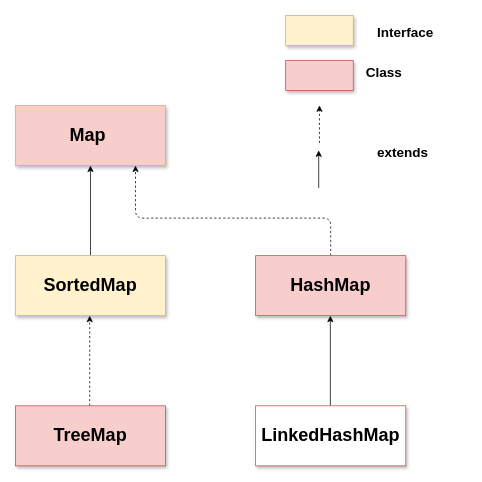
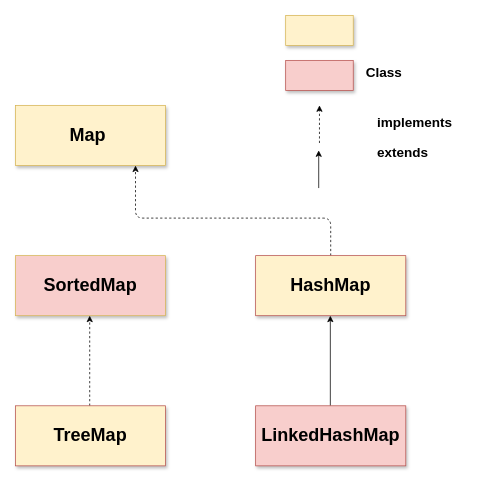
(409, 30) -> none
none -> (420, 120)
(90, 135) -> (90, 135)
(90, 213) -> none
(90, 285) -> (90, 285)
(330, 285) -> (330, 285)
(90, 435) -> (90, 435)
(330, 435) -> (330, 435)
